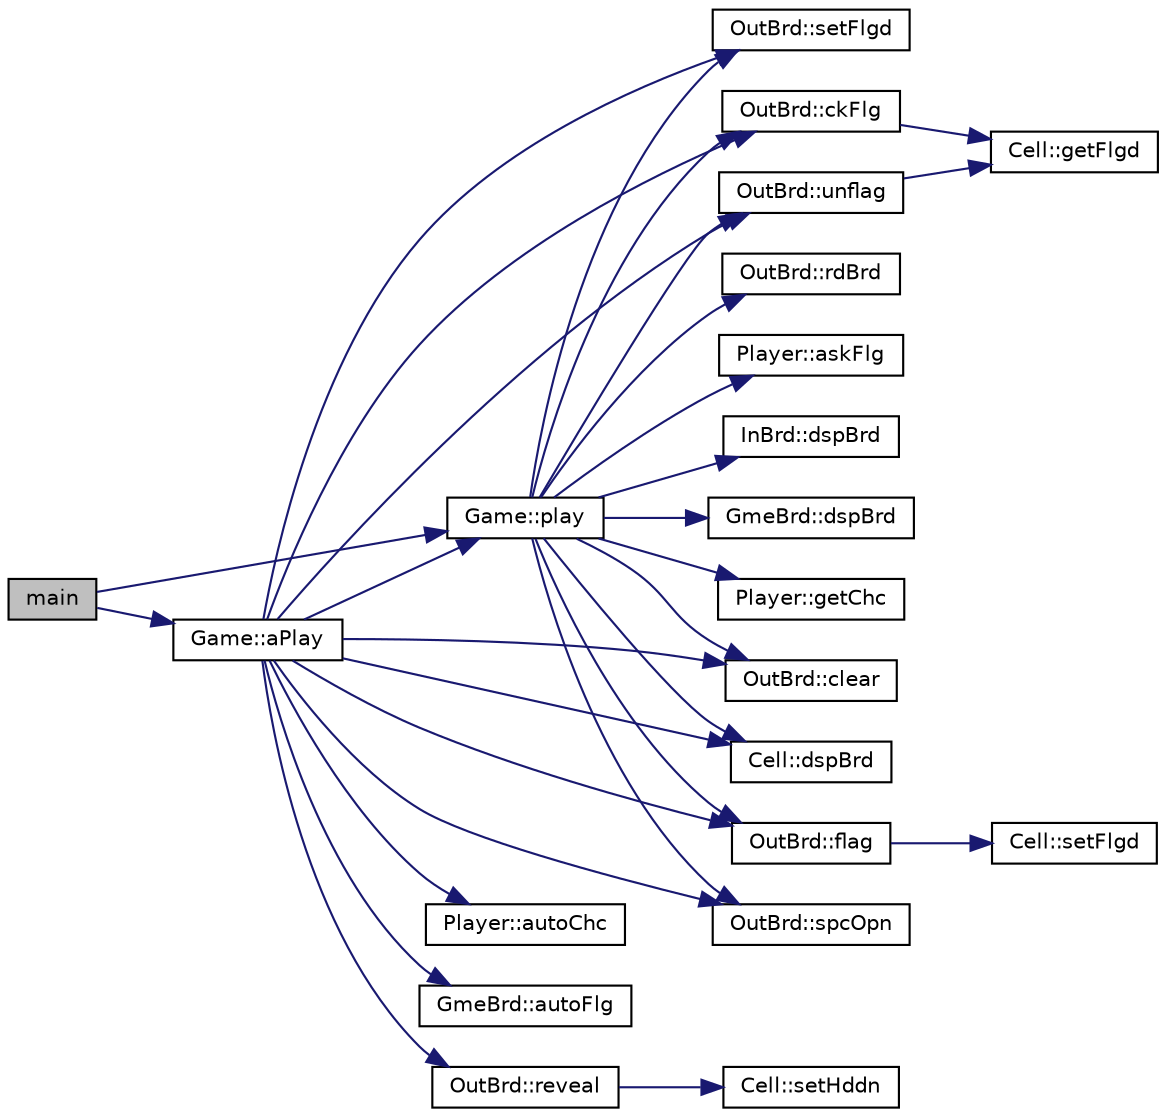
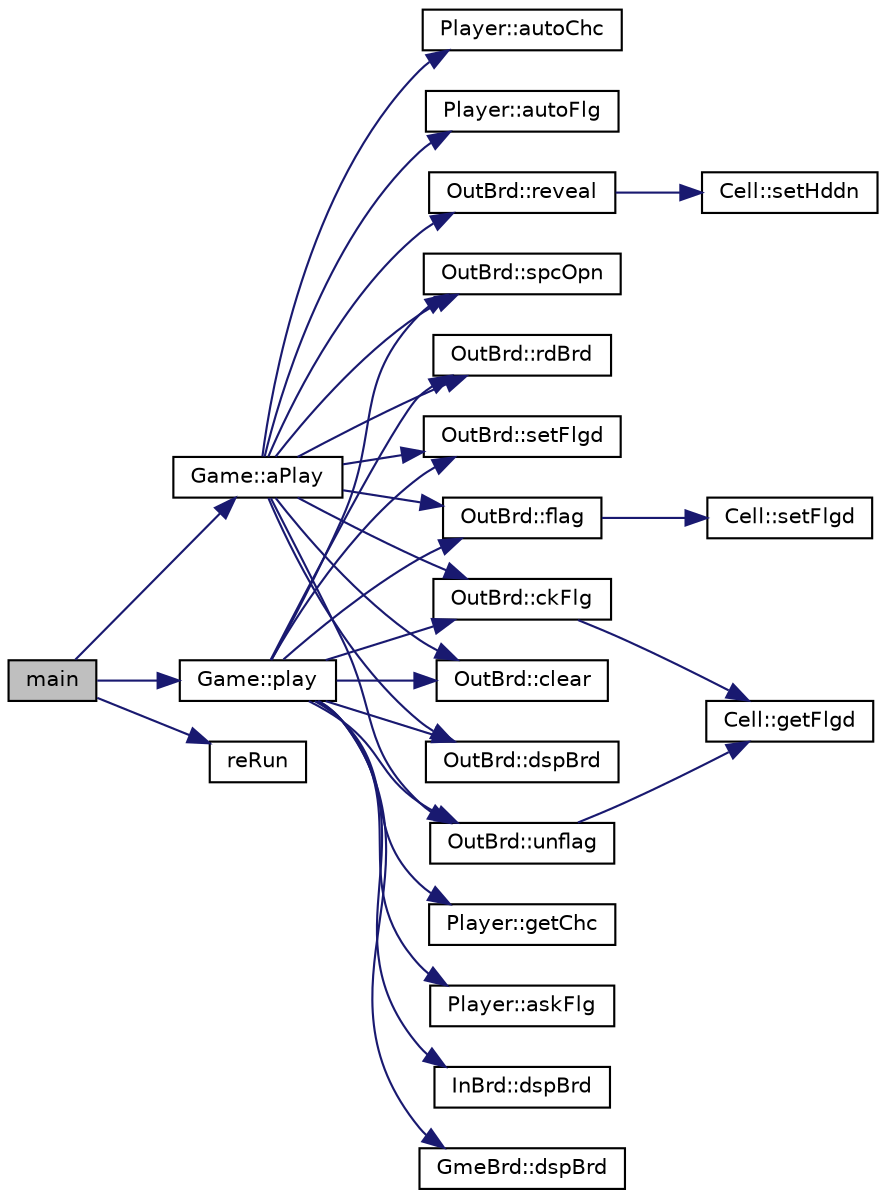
(382, 583) -> (383, 413)
none -> (258, 762)
(811, 762) -> (522, 762)
(525, 1006) -> (522, 111)
